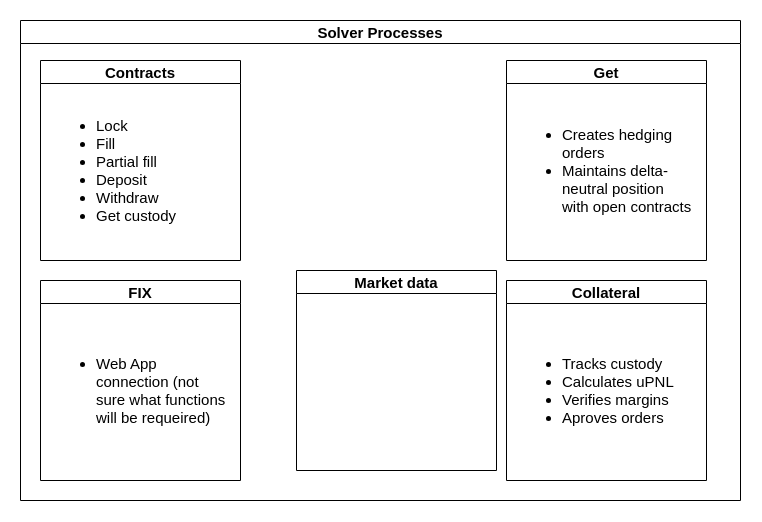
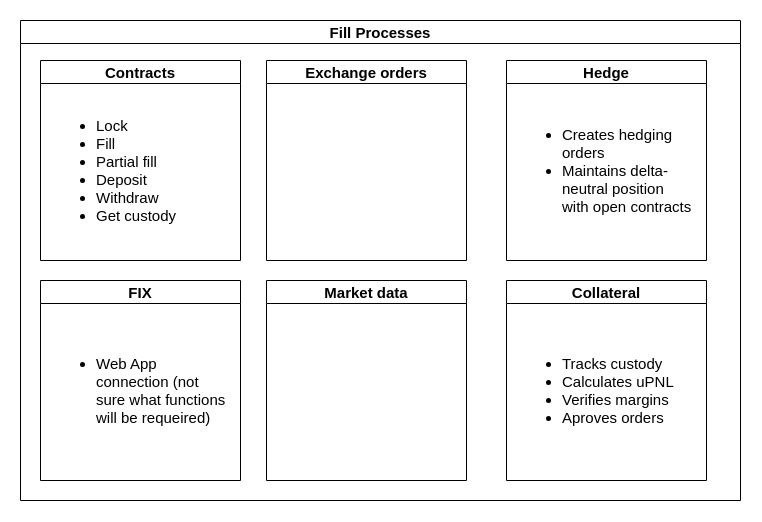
(381, 33) -> (381, 33)
(607, 73) -> (607, 73)
none -> (367, 161)
(397, 371) -> (367, 381)
